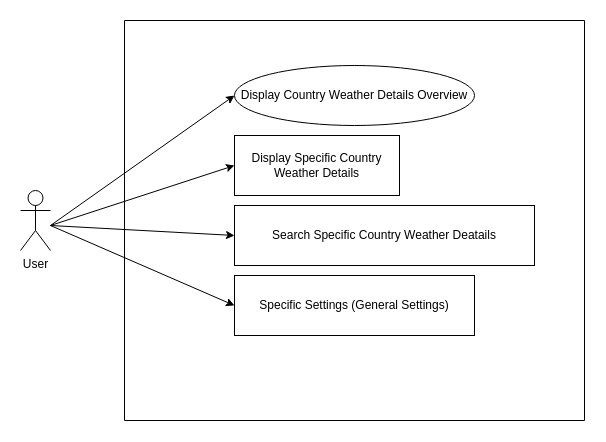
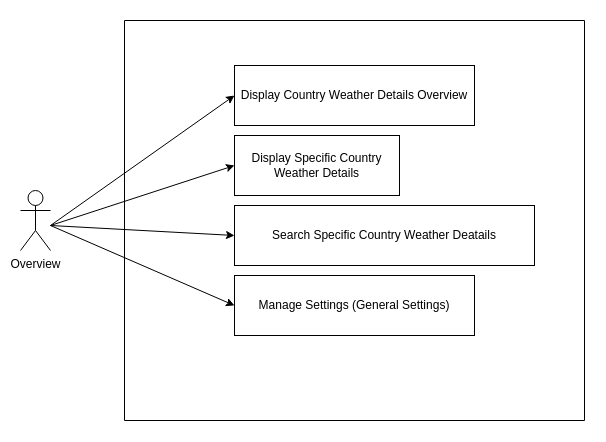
(355, 96) -> (355, 96)
(36, 265) -> (36, 265)
(355, 306) -> (355, 306)
